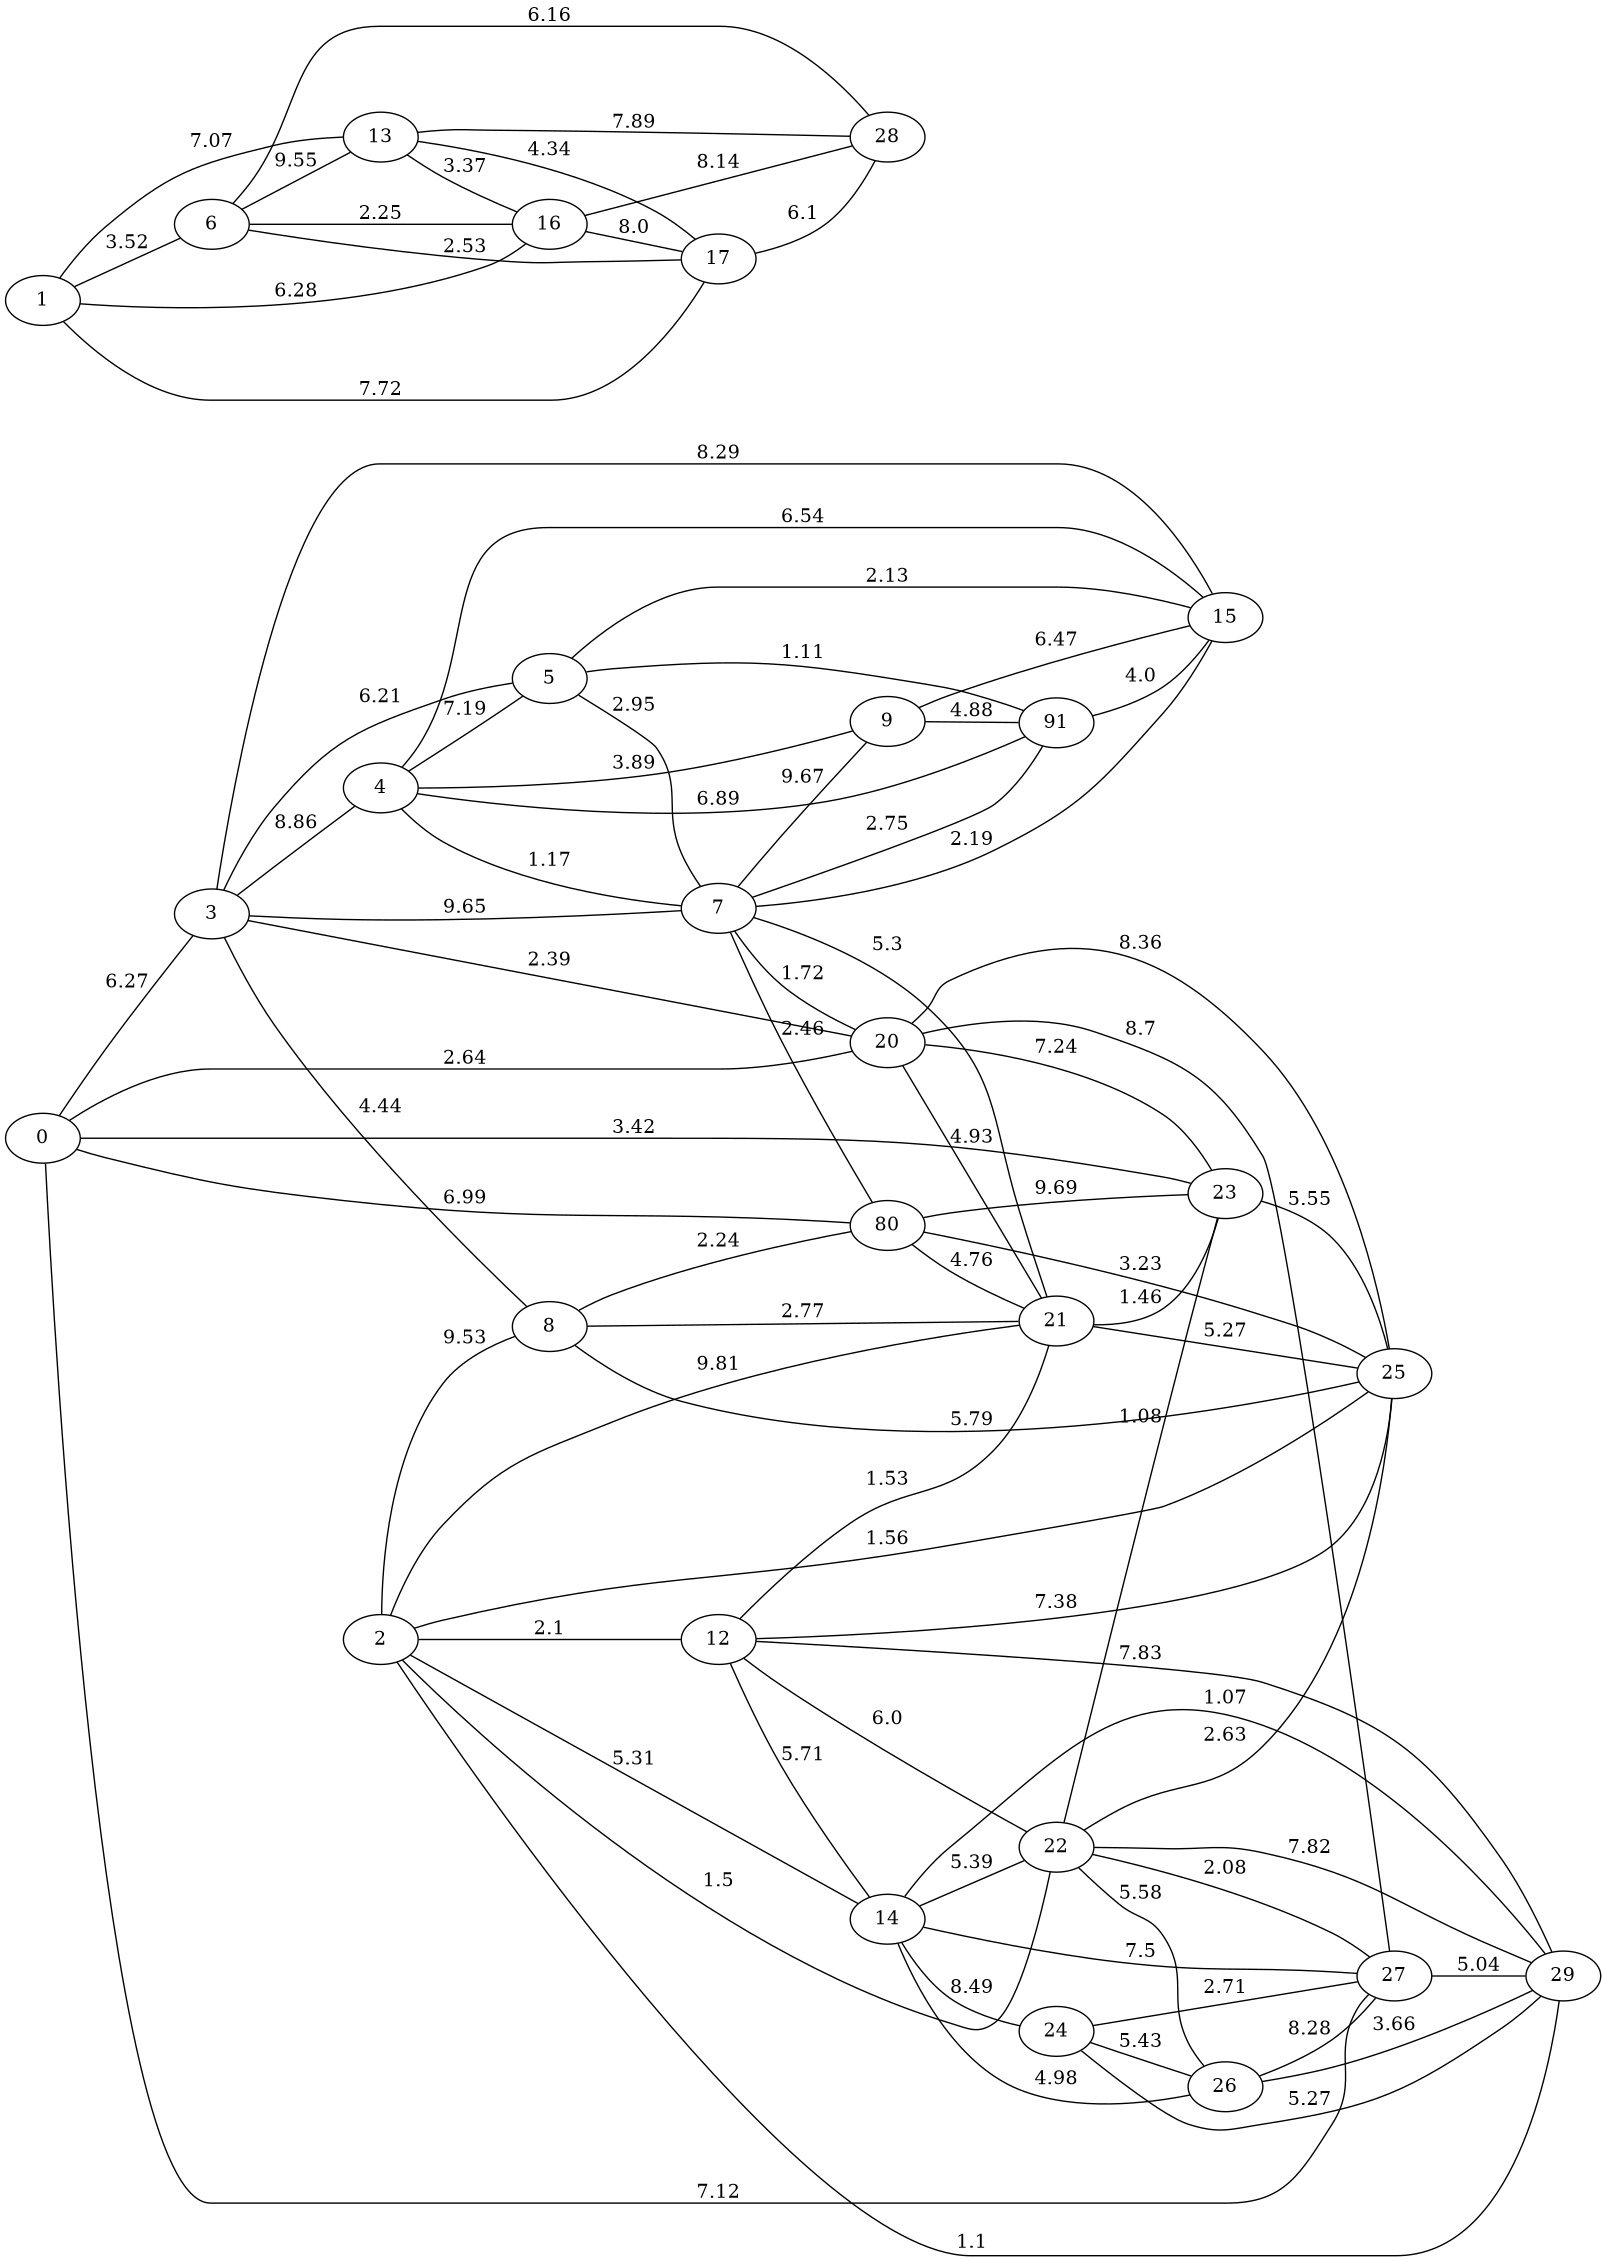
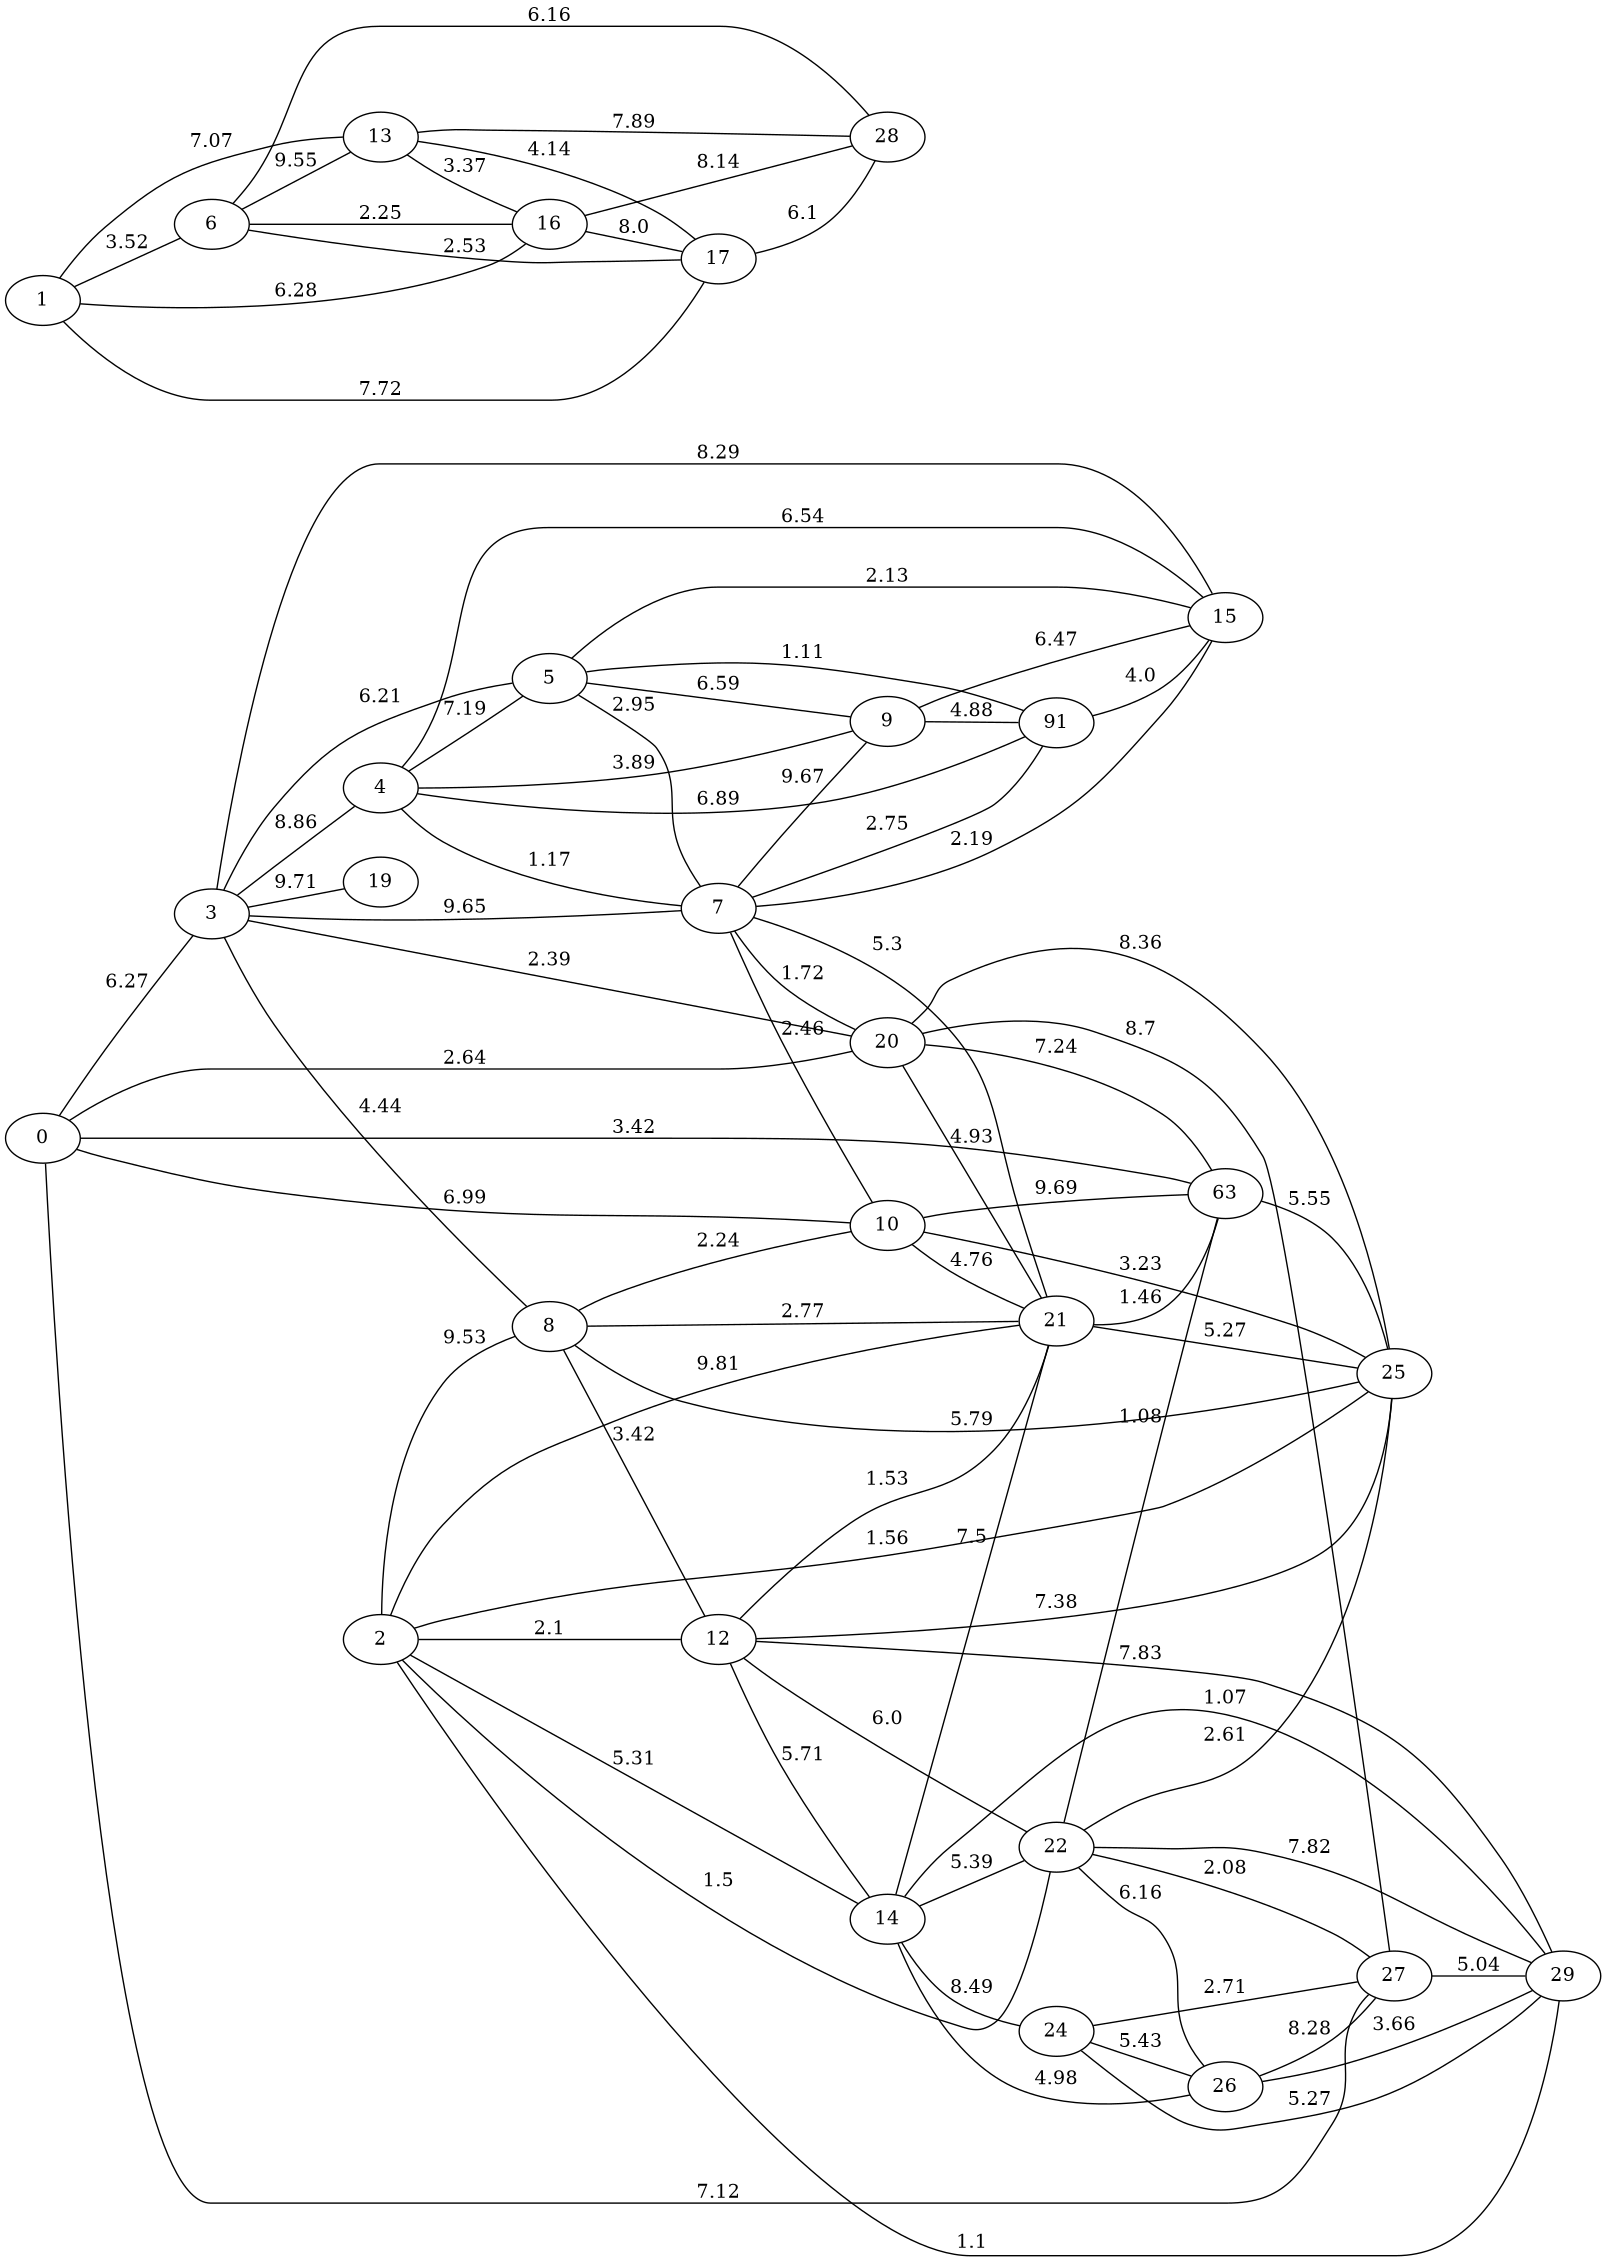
(550, 150) -> (550, 150)
none -> (719, 700)
none -> (381, 882)
(1225, 1194) -> (1225, 1194)
(888, 1225) -> (888, 1225)
none -> (634, 1483)
(1225, 1736) -> (1225, 1736)
(1141, 1894) -> (1141, 1894)
(1139, 1964) -> (976, 1606)
